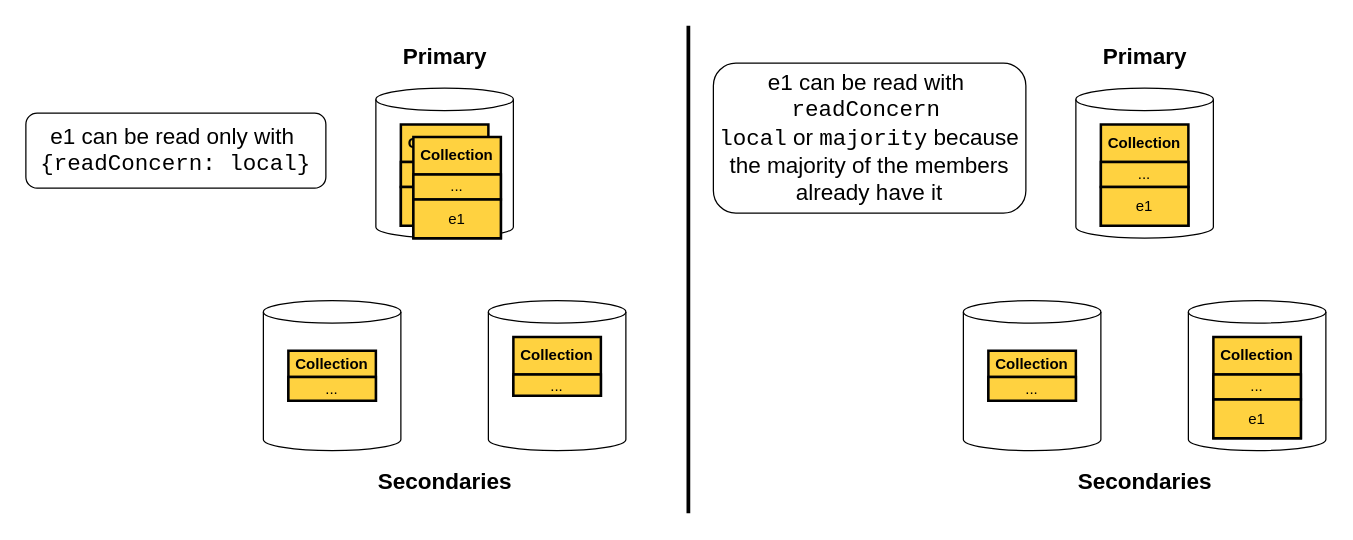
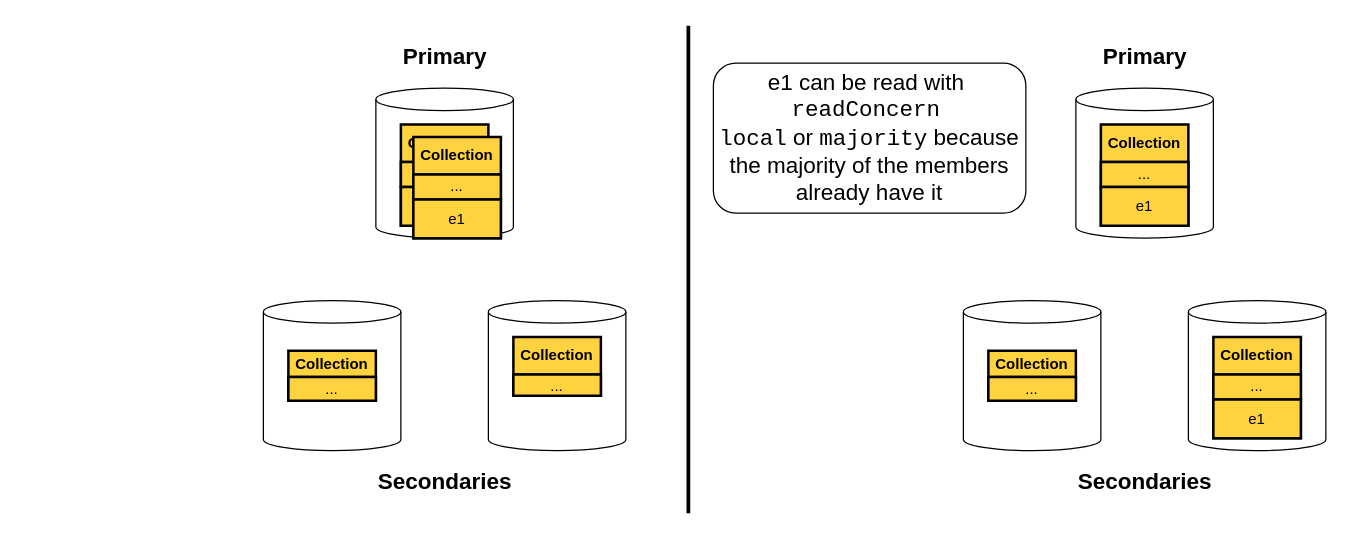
(176, 151) -> none
